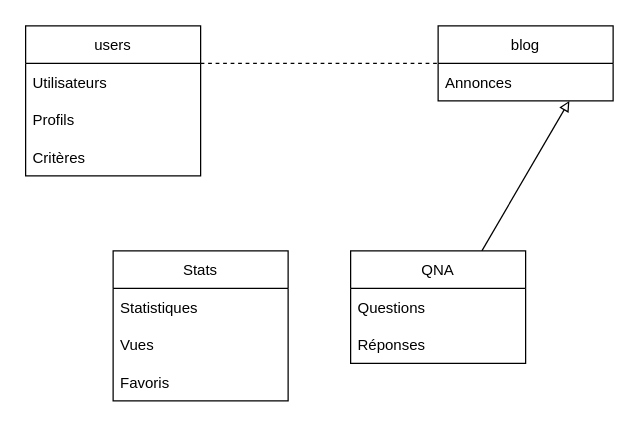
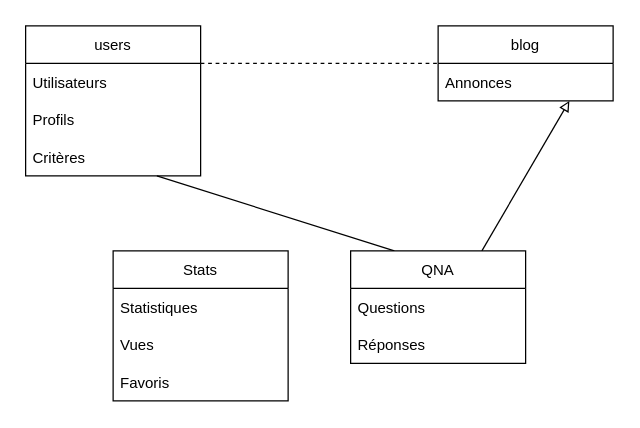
none -> (279, 214)
